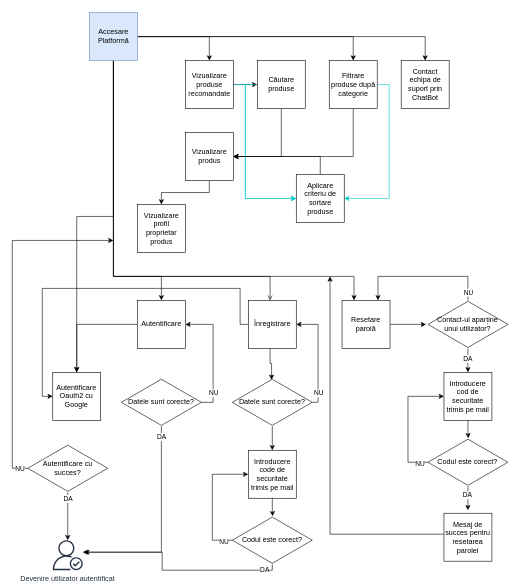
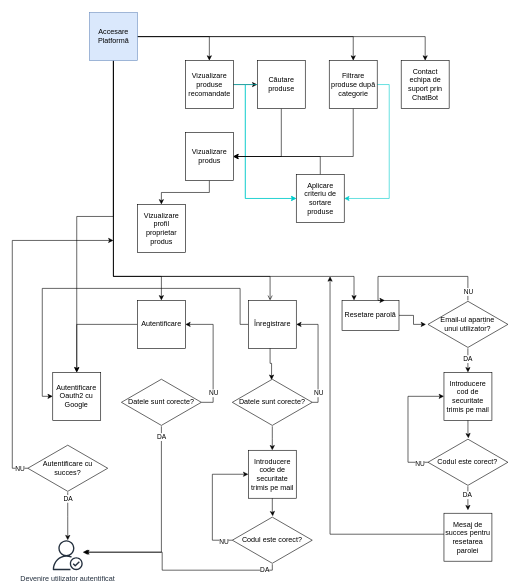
(366, 324) -> (371, 315)
(468, 324) -> (468, 324)
